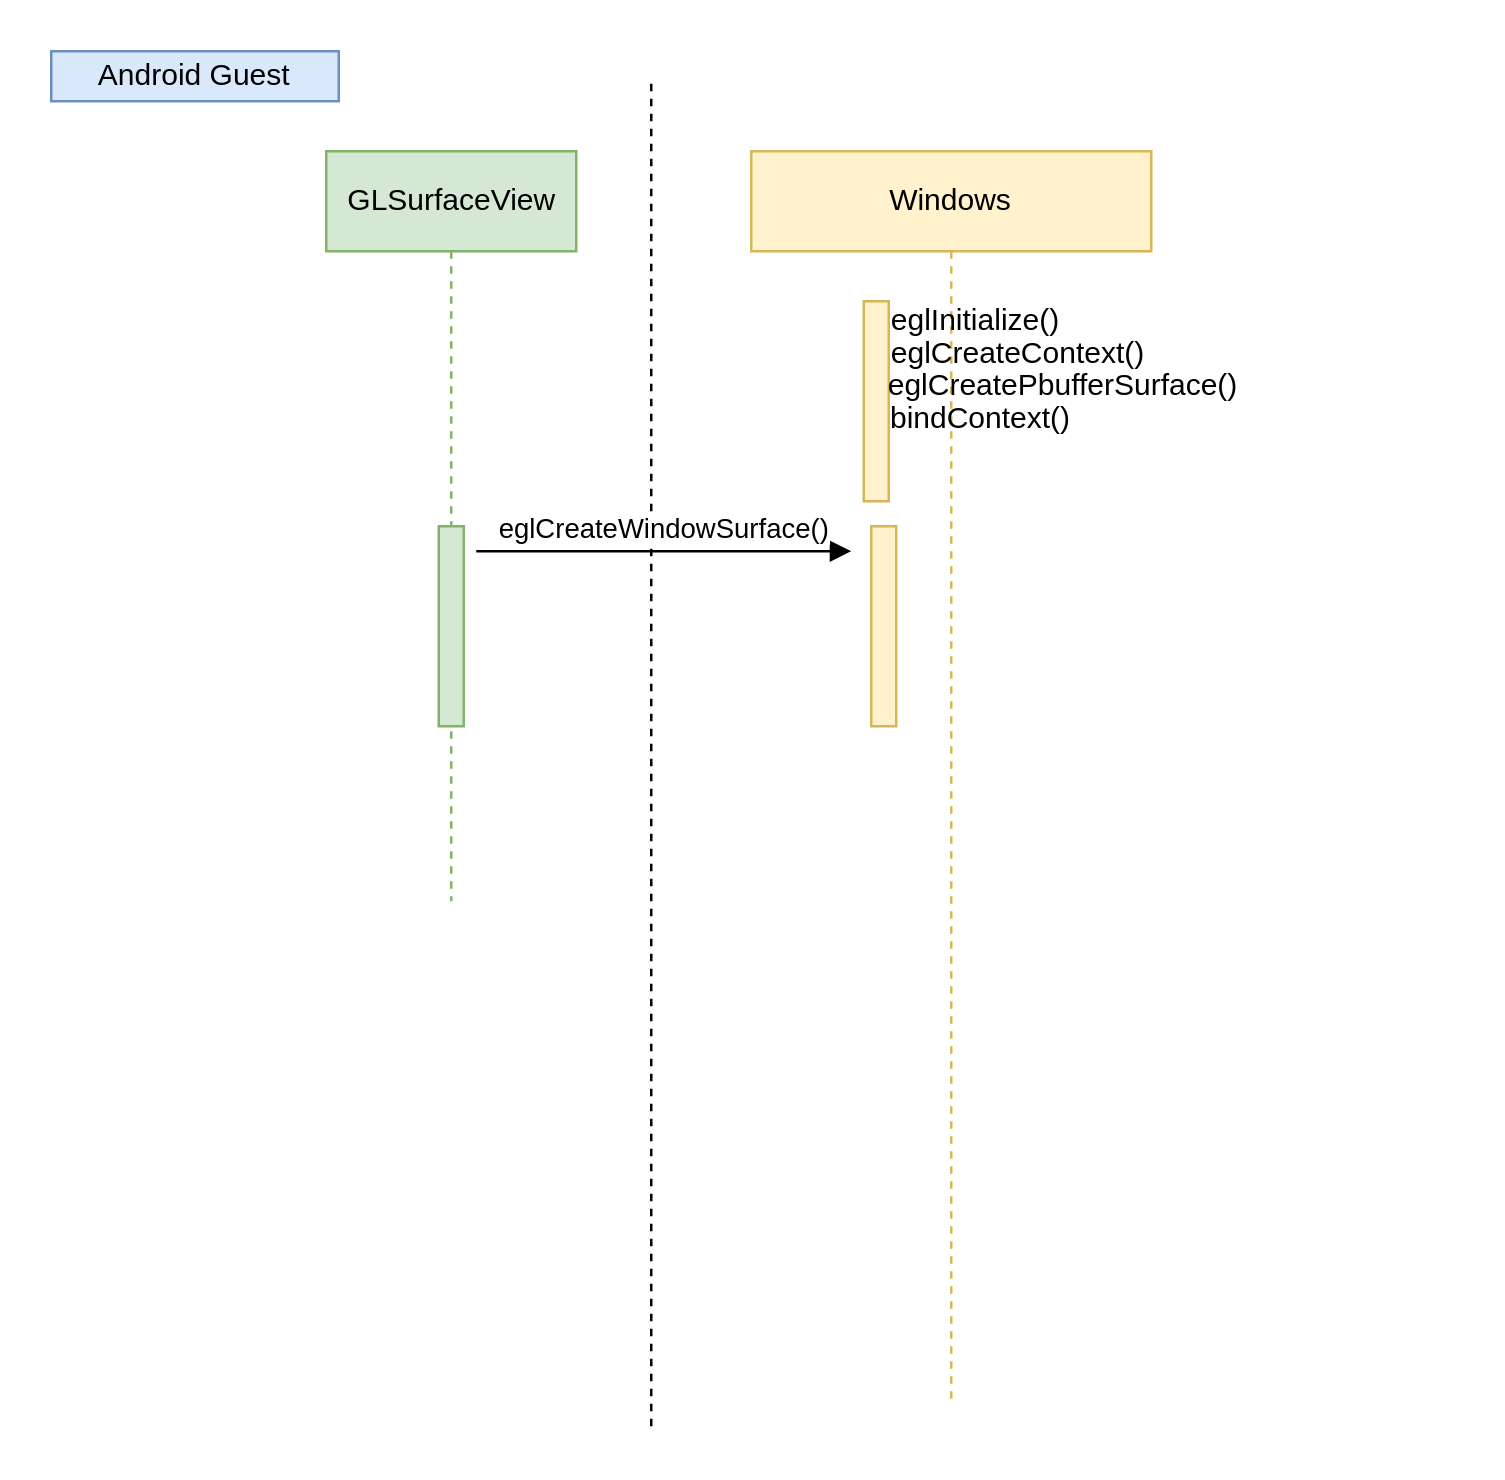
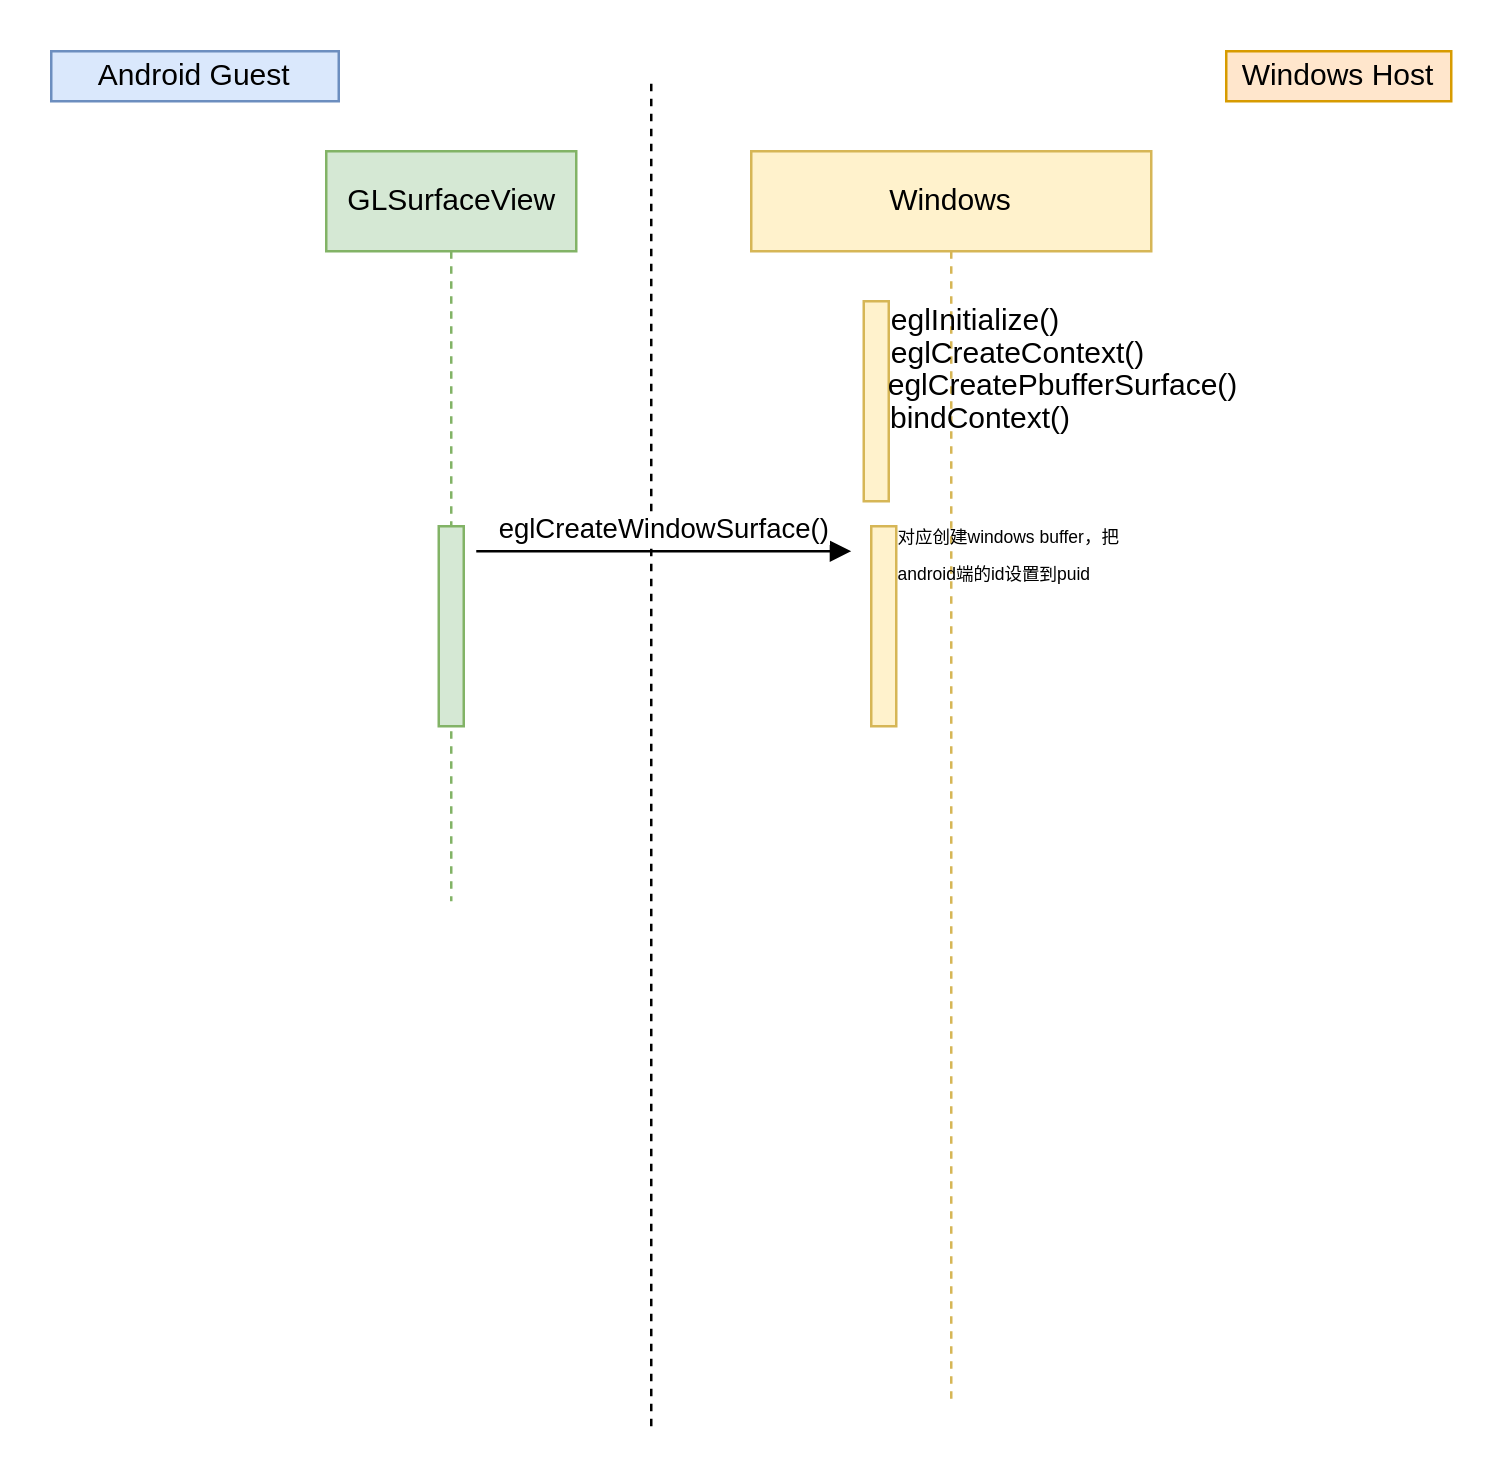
none -> (1339, 76)
none -> (1011, 551)
